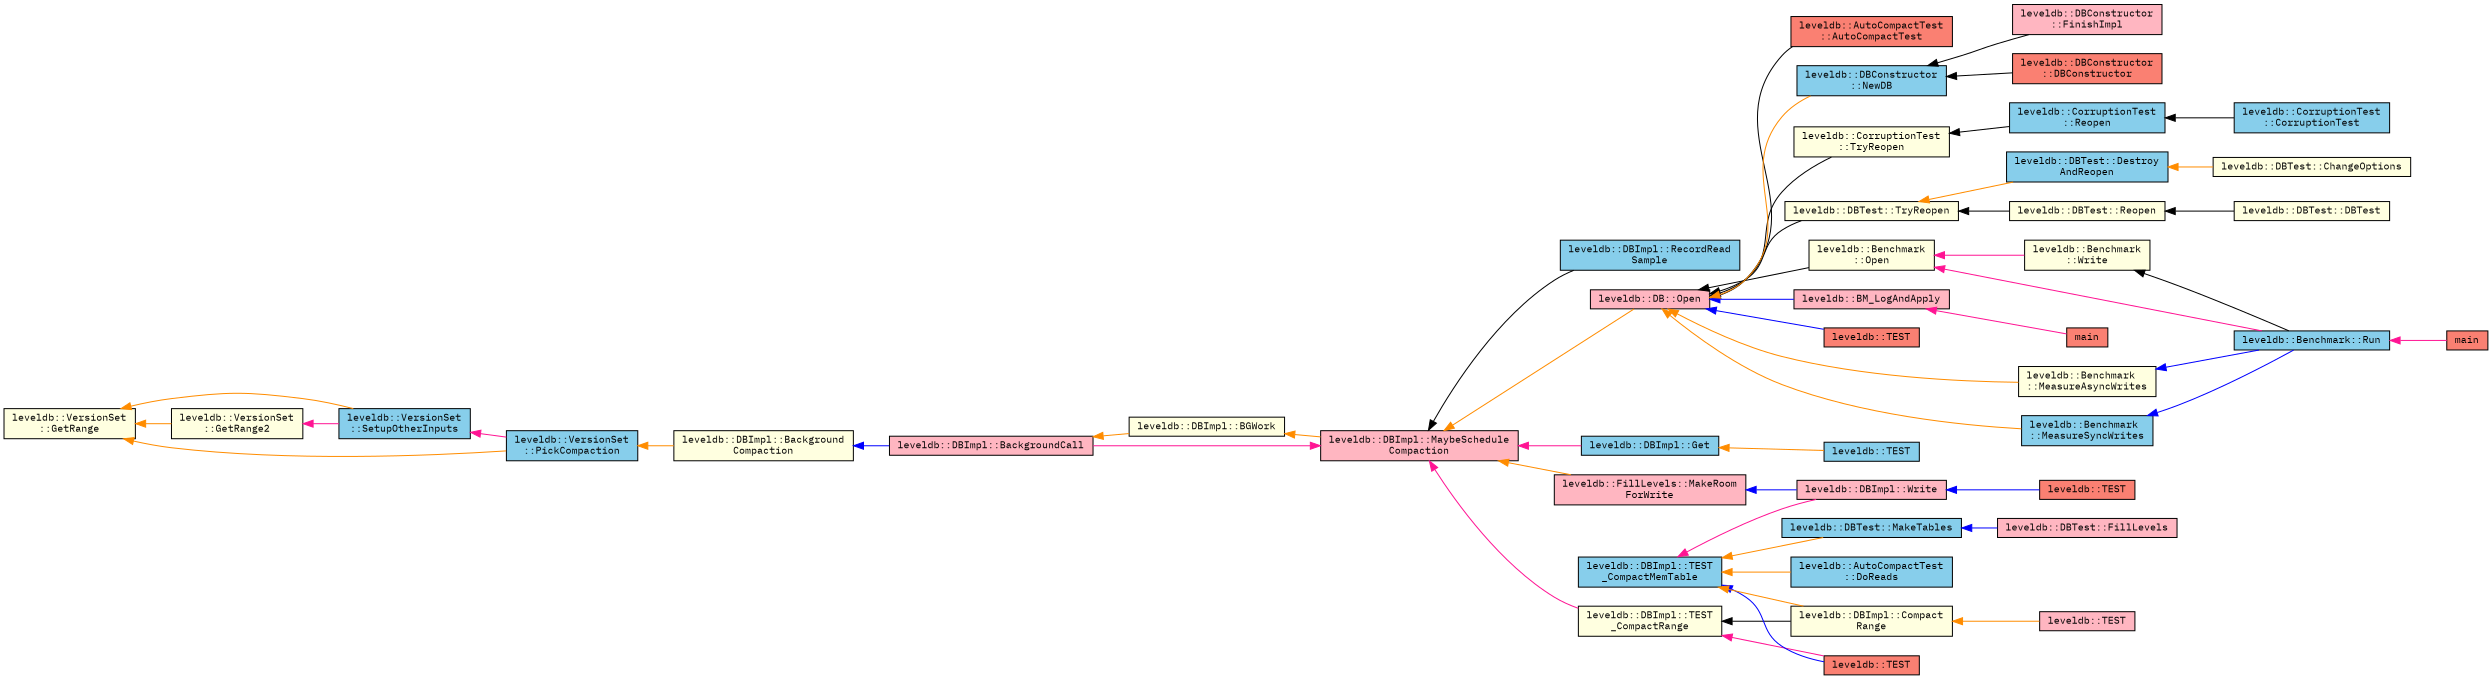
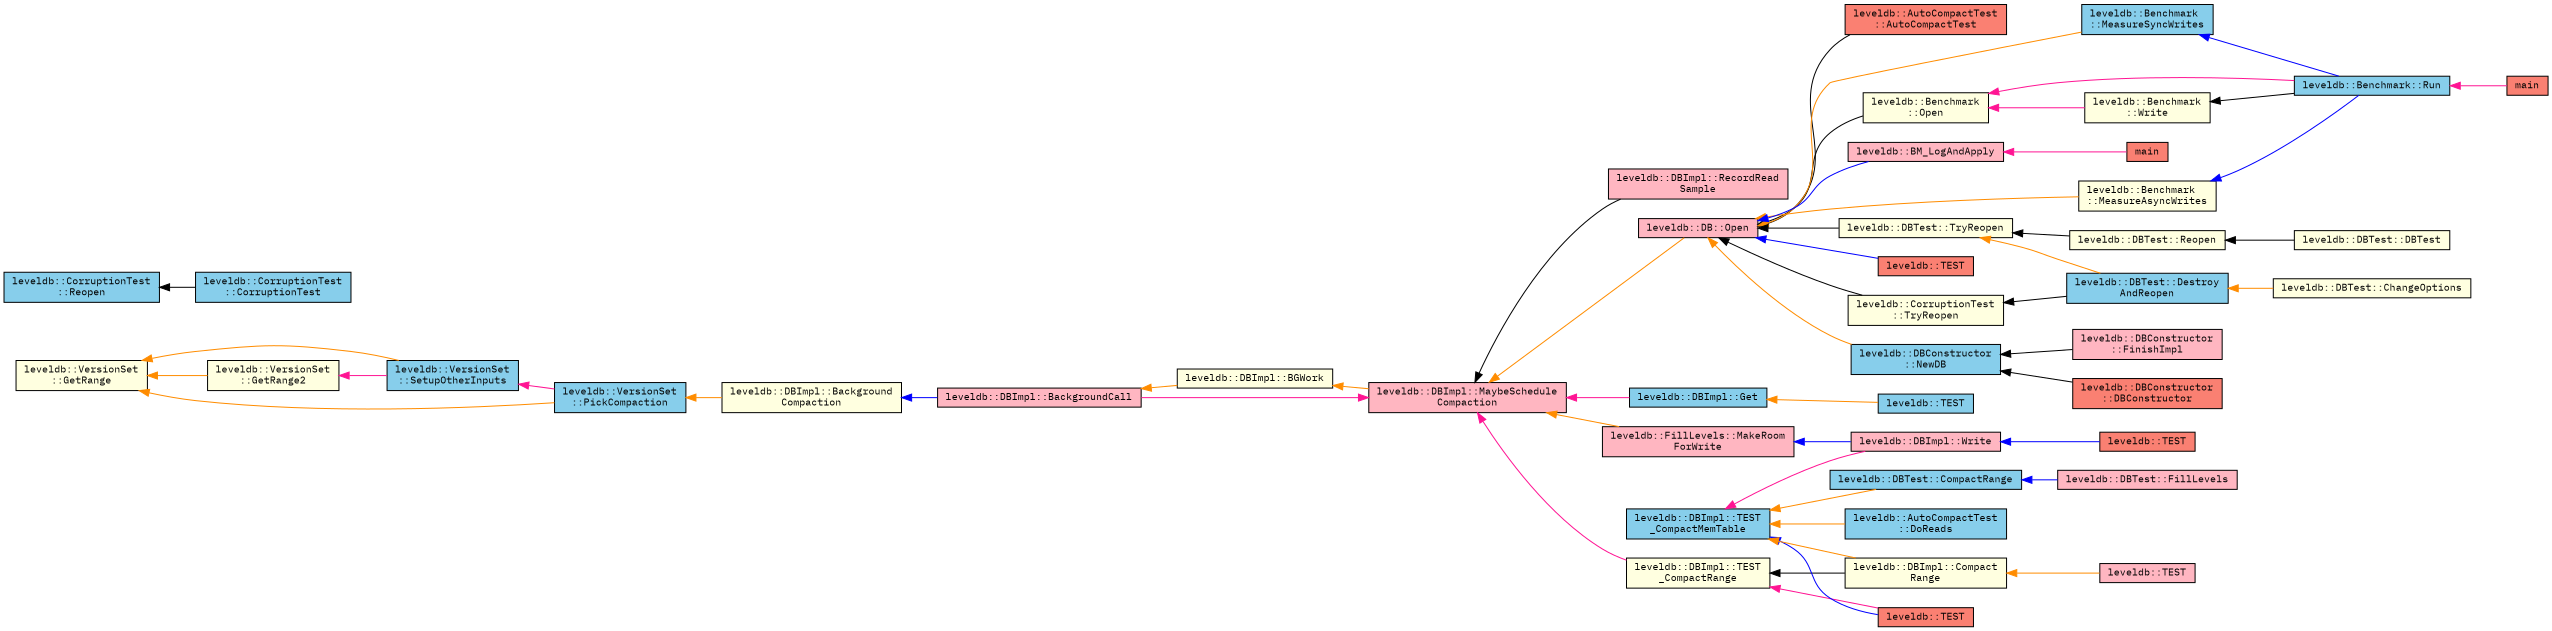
(1985, 129) -> (2040, 299)
(1650, 255) -> (1698, 184)
(1872, 528) -> (1926, 480)
